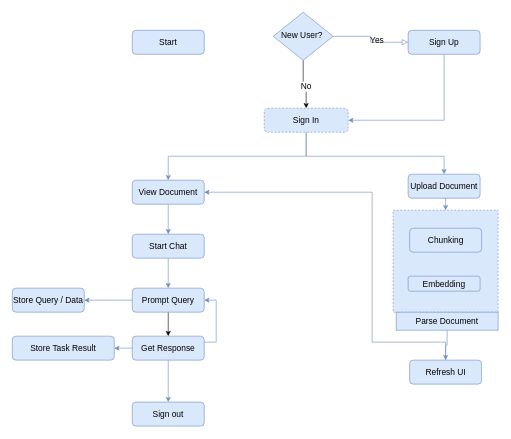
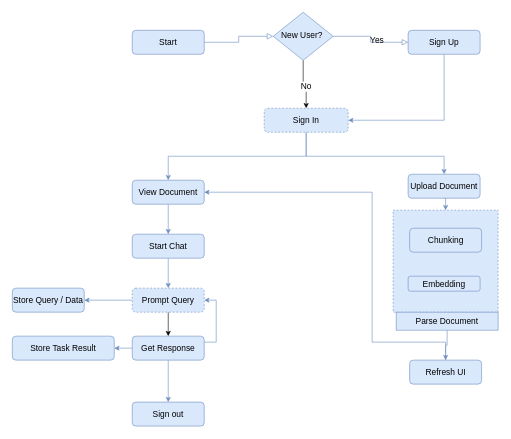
none -> (239, 42)
(168, 300) -> (168, 300)
